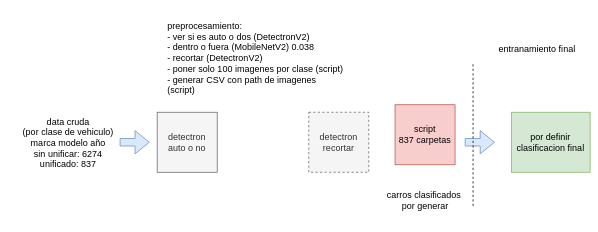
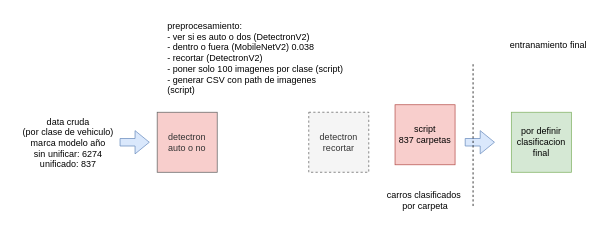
(537, 49) -> (548, 45)
(187, 142) -> (187, 142)
(551, 142) -> (541, 142)
(425, 201) -> (425, 201)
